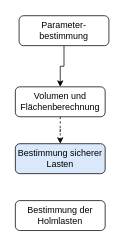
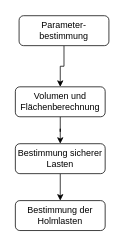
(60, 131) -> (60, 131)
(60, 159) -> (60, 159)
none -> (60, 185)
